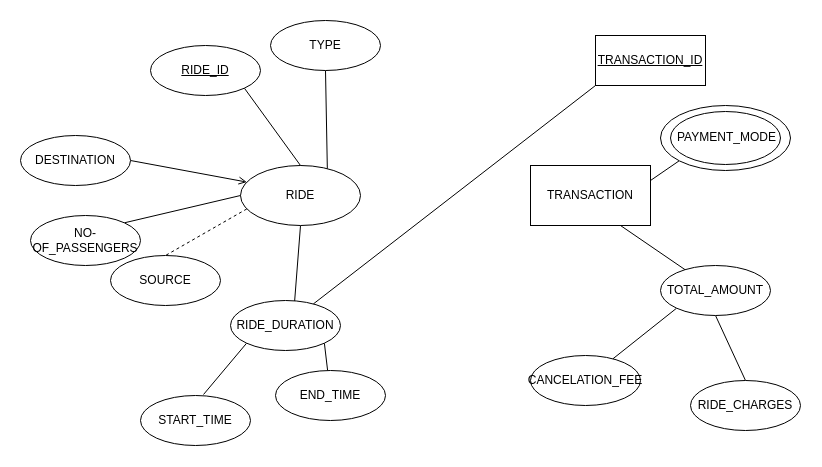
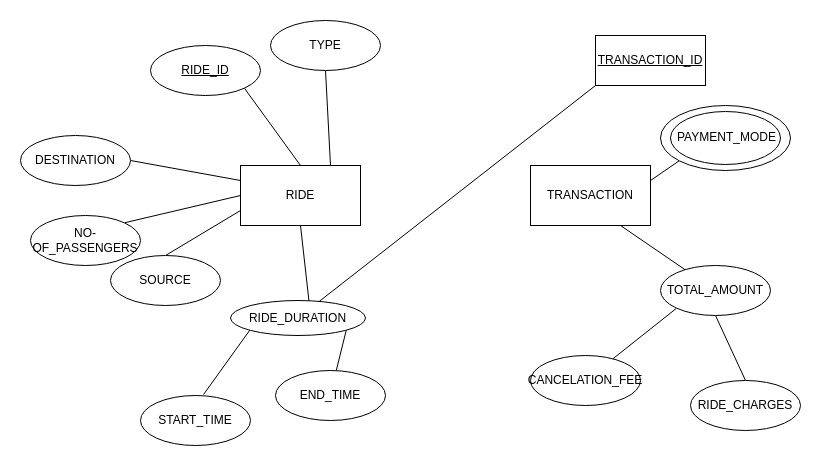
(241, 181) -> (239, 180)
(301, 196) -> (301, 196)
(207, 231) -> (204, 232)
(286, 326) -> (298, 318)
